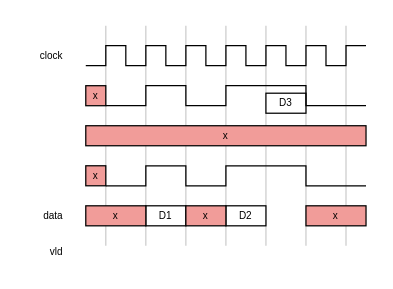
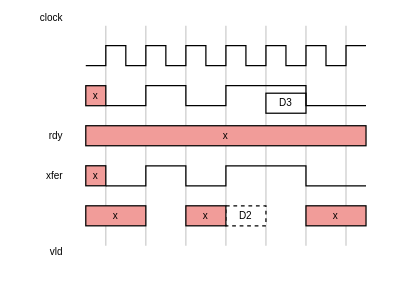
(46, 56) -> (46, 18)
none -> (46, 136)
none -> (46, 176)
(46, 216) -> none
(166, 216) -> none
(246, 216) -> (246, 216)
